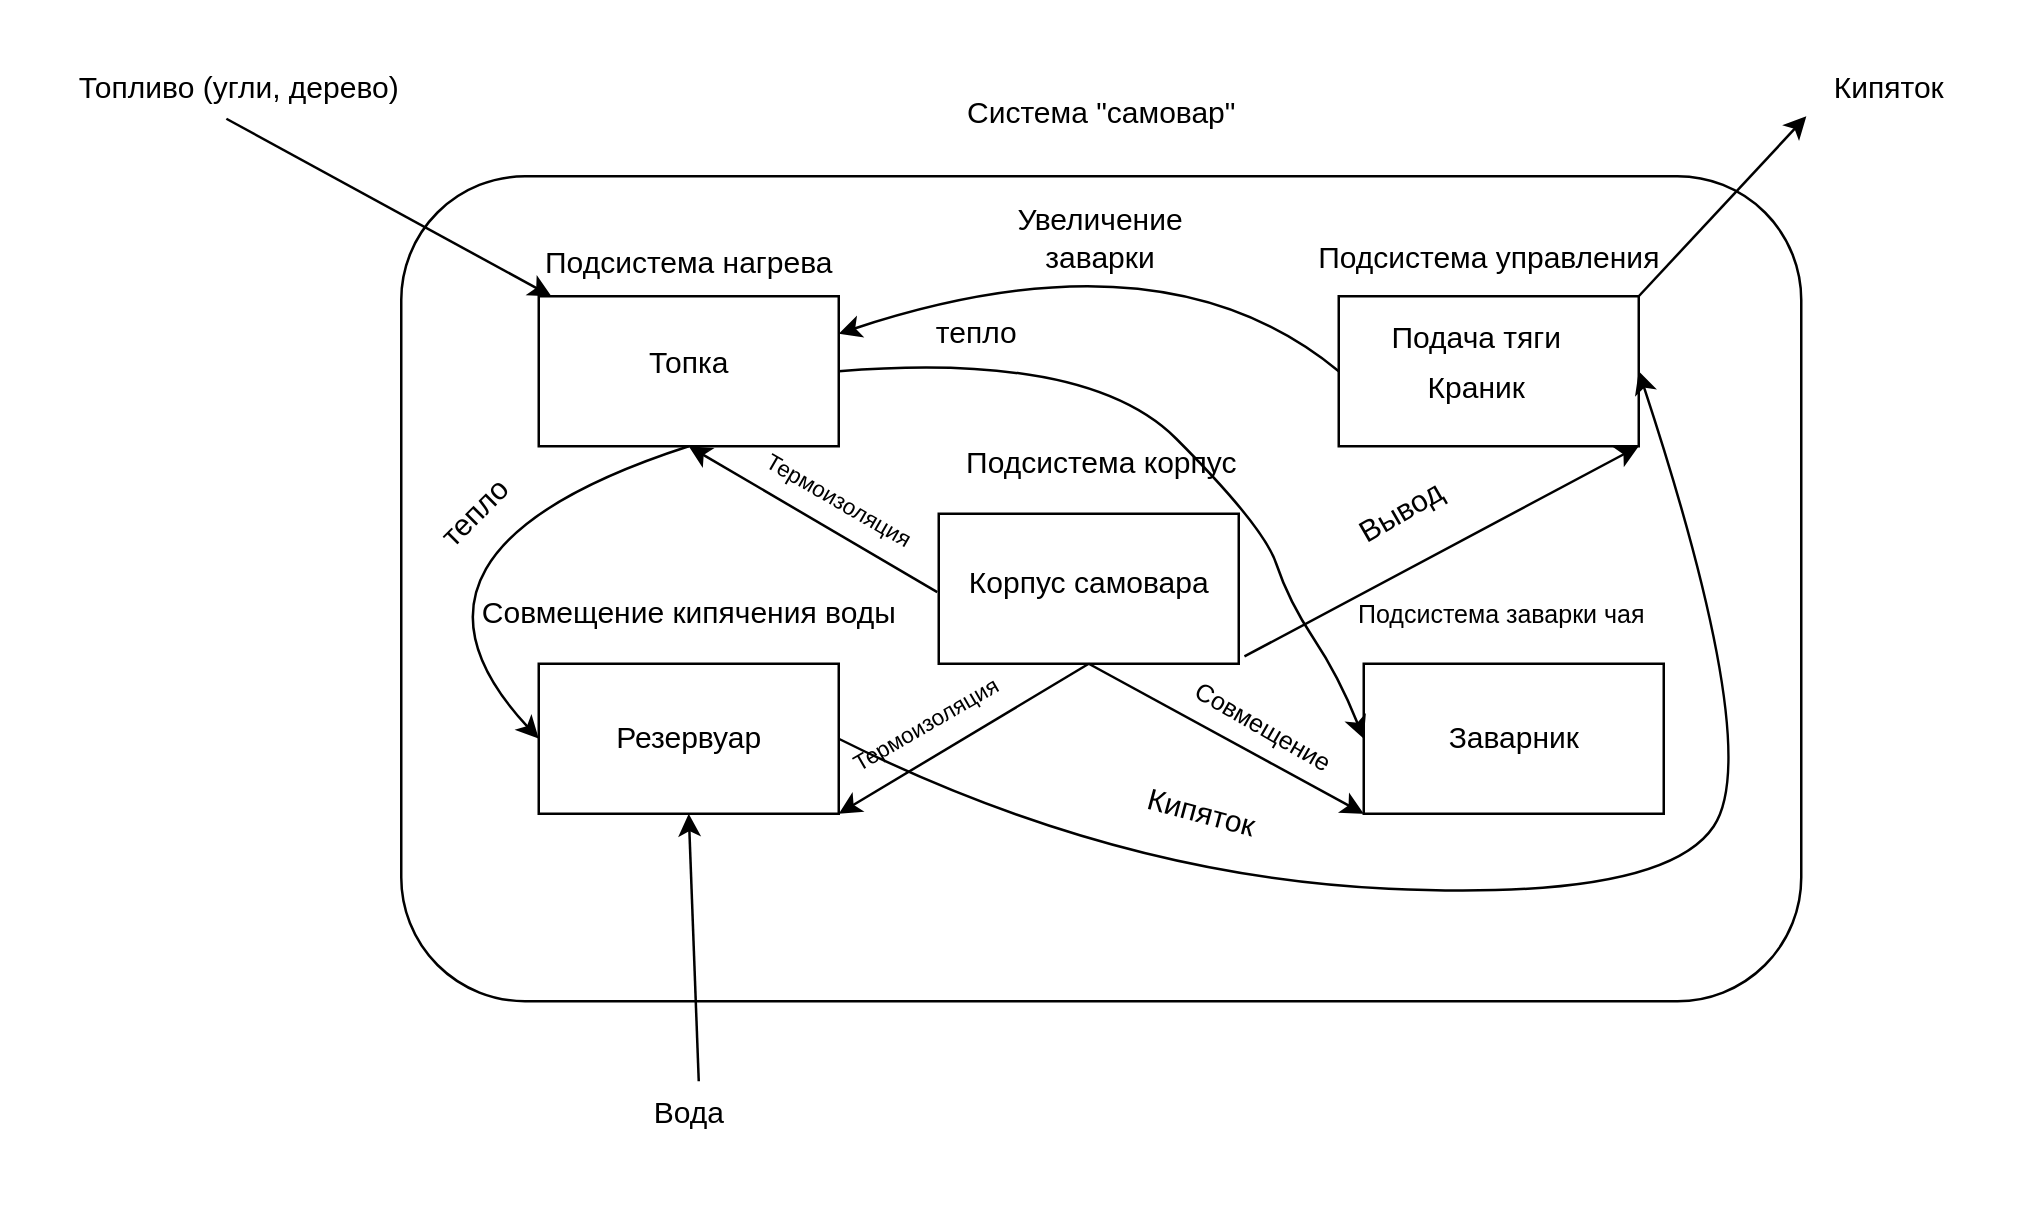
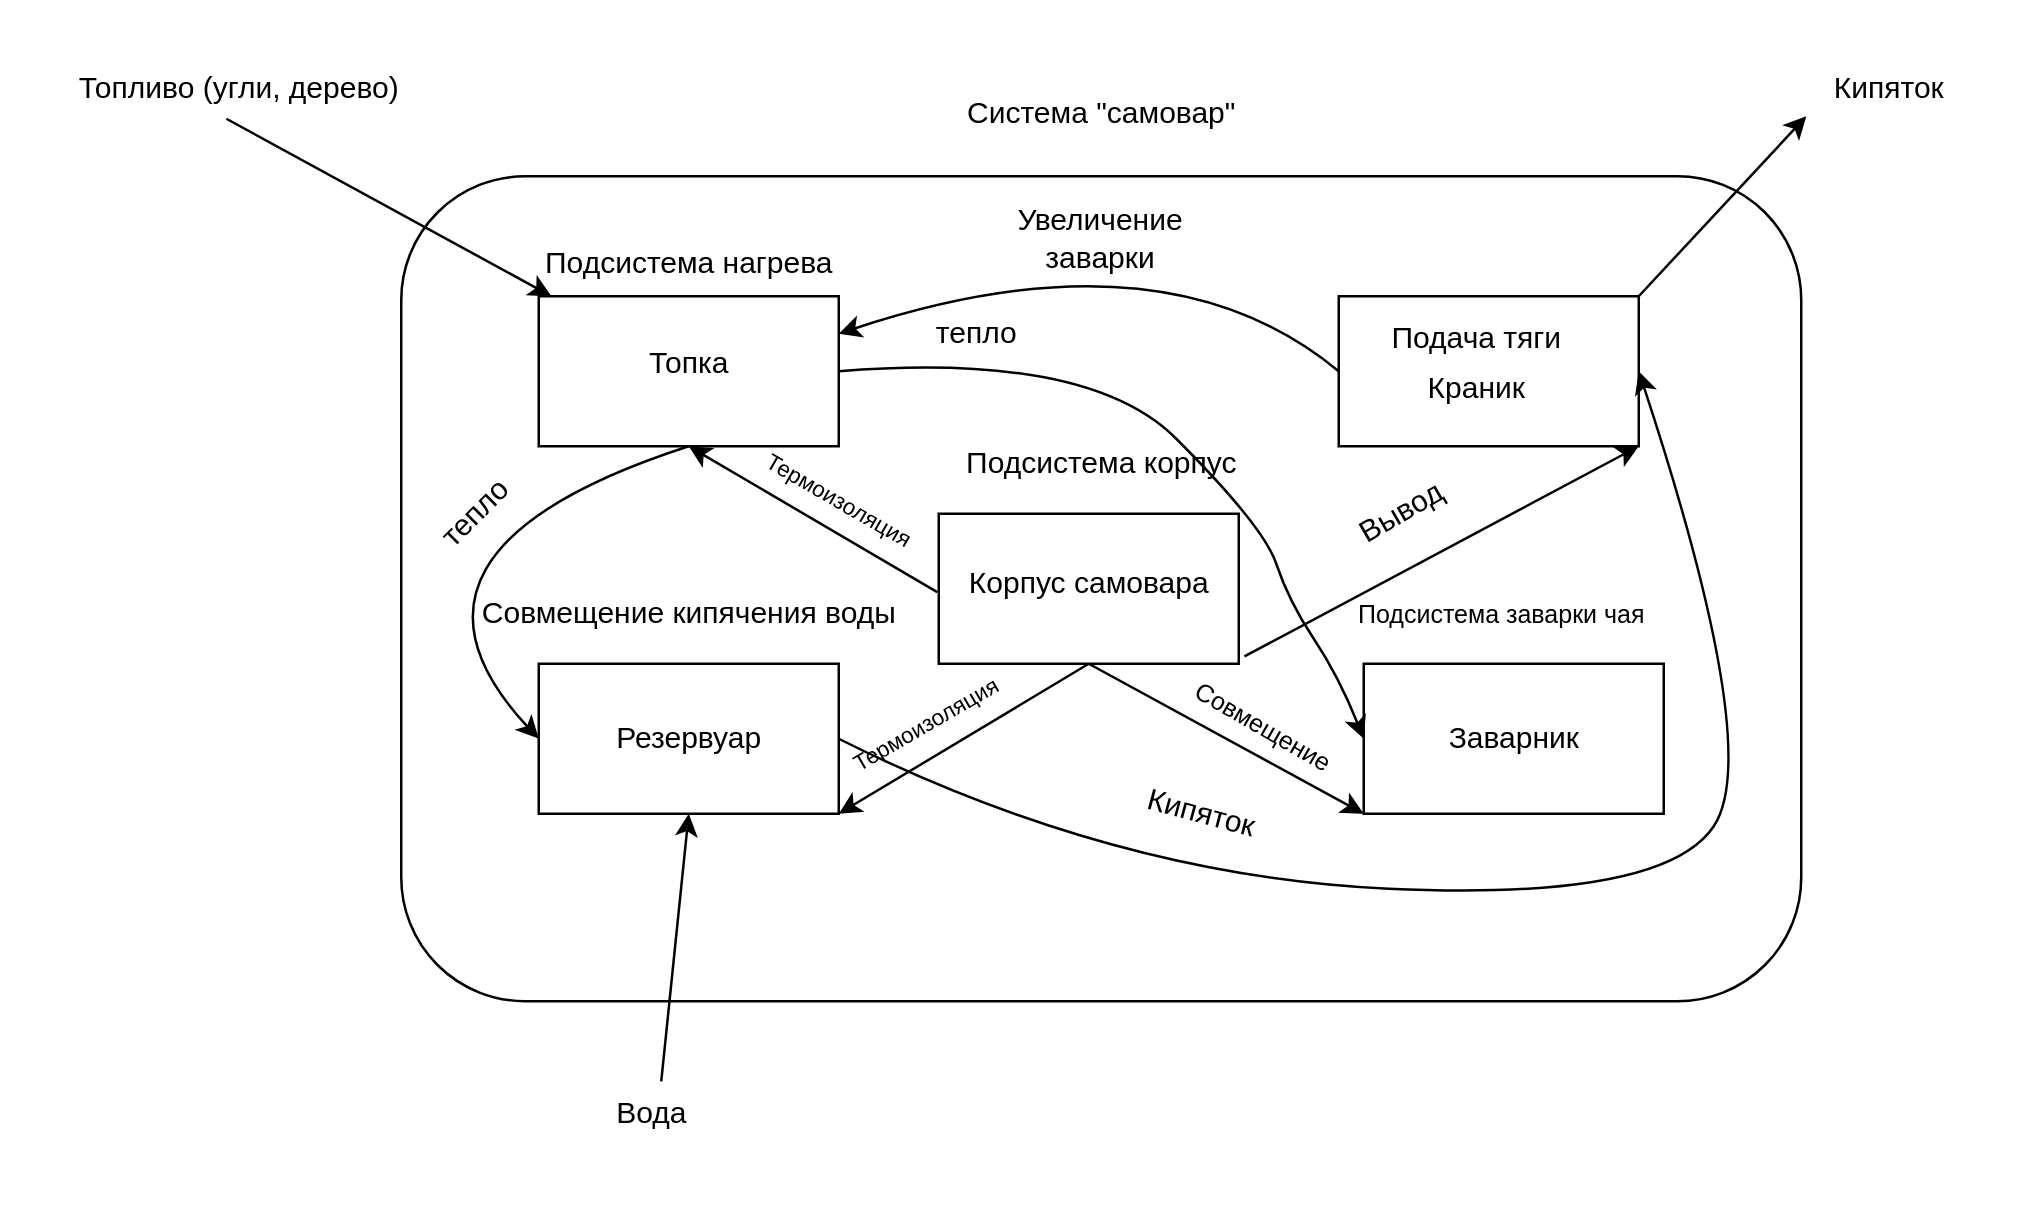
(1489, 259) -> none
(689, 1114) -> (651, 1114)
